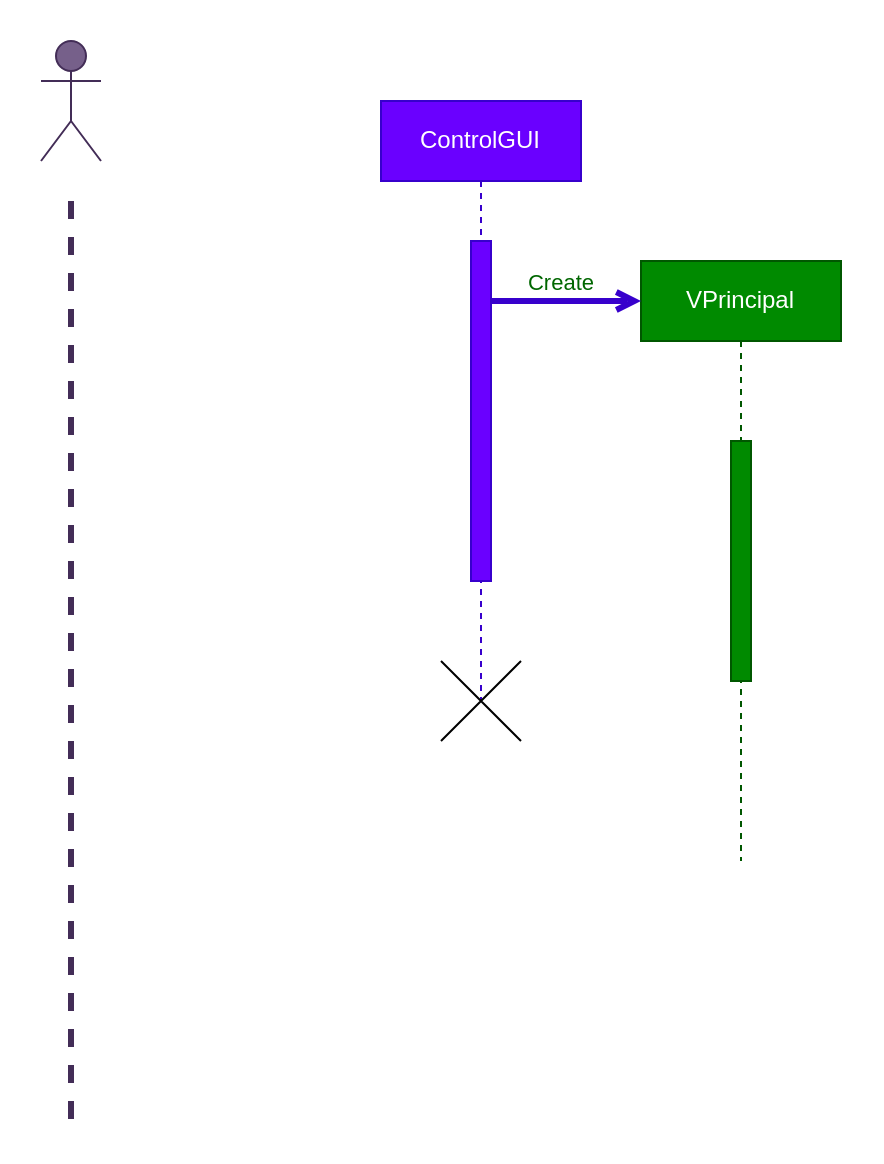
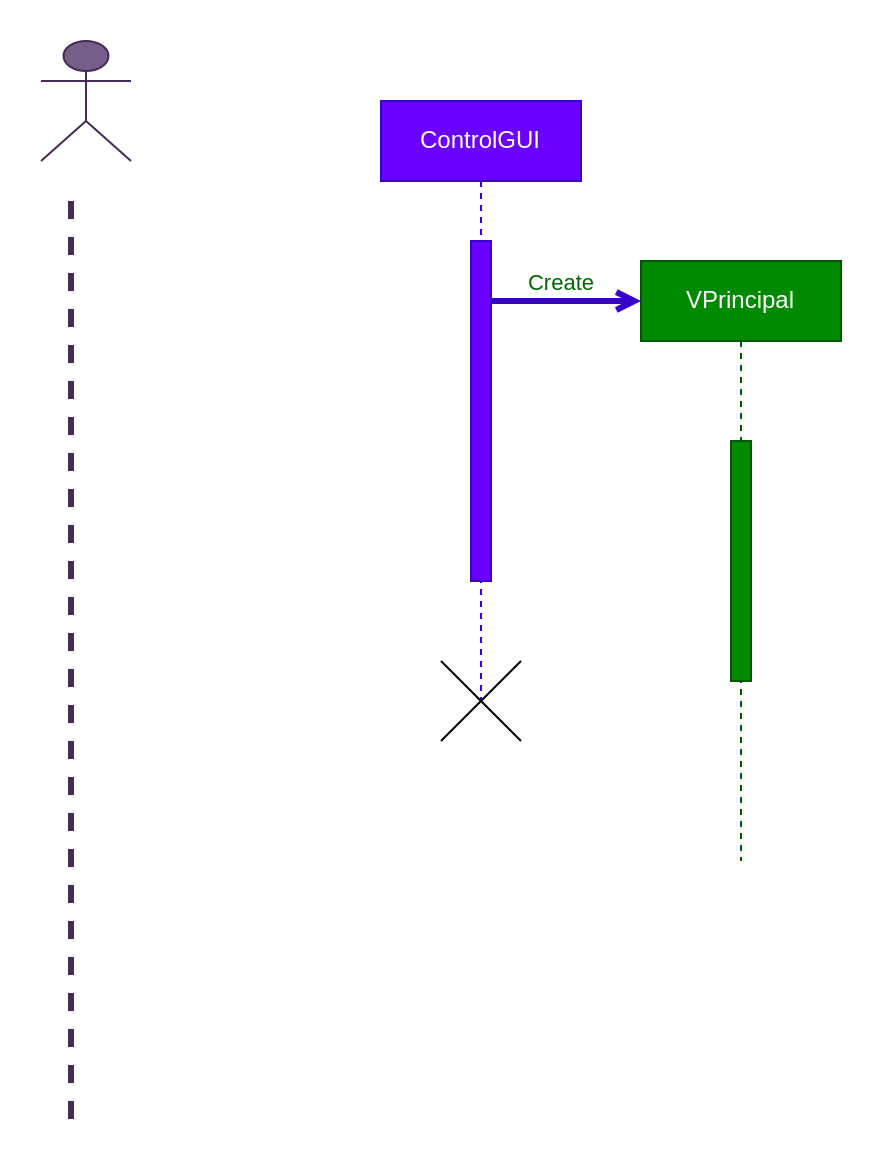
(71, 101) -> (86, 101)
